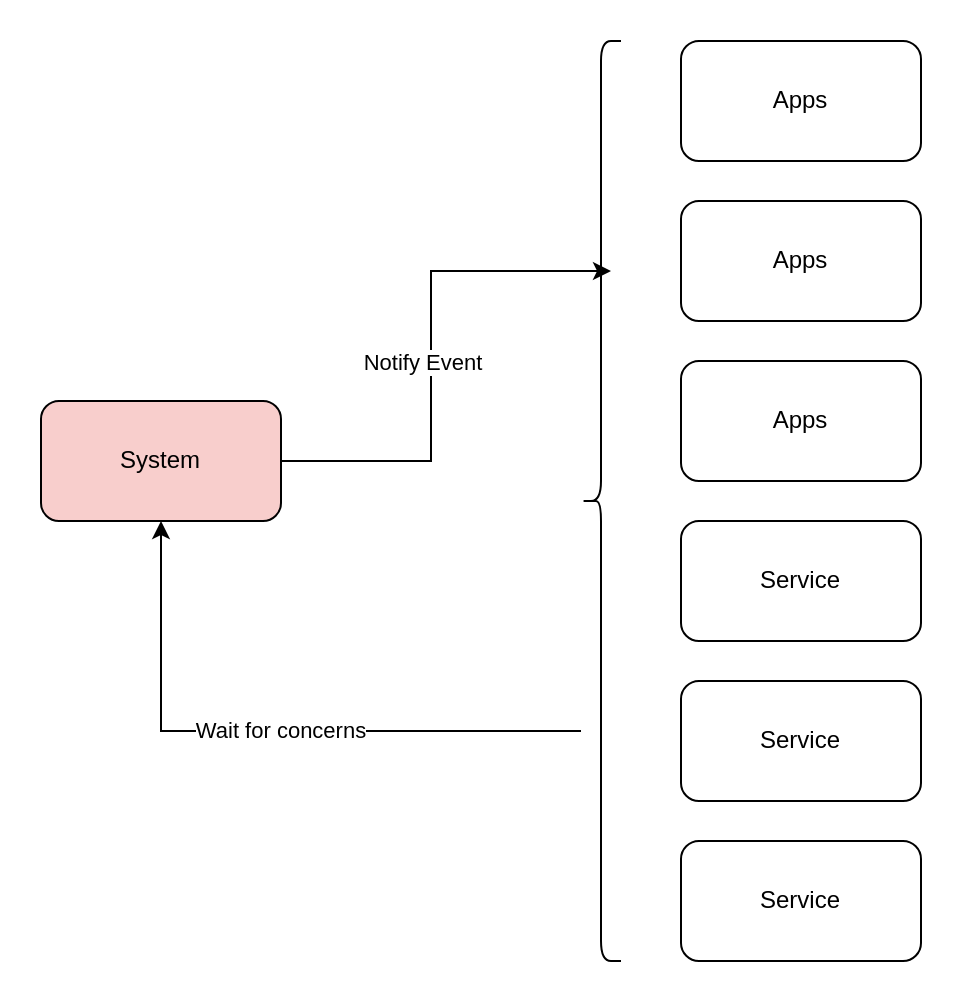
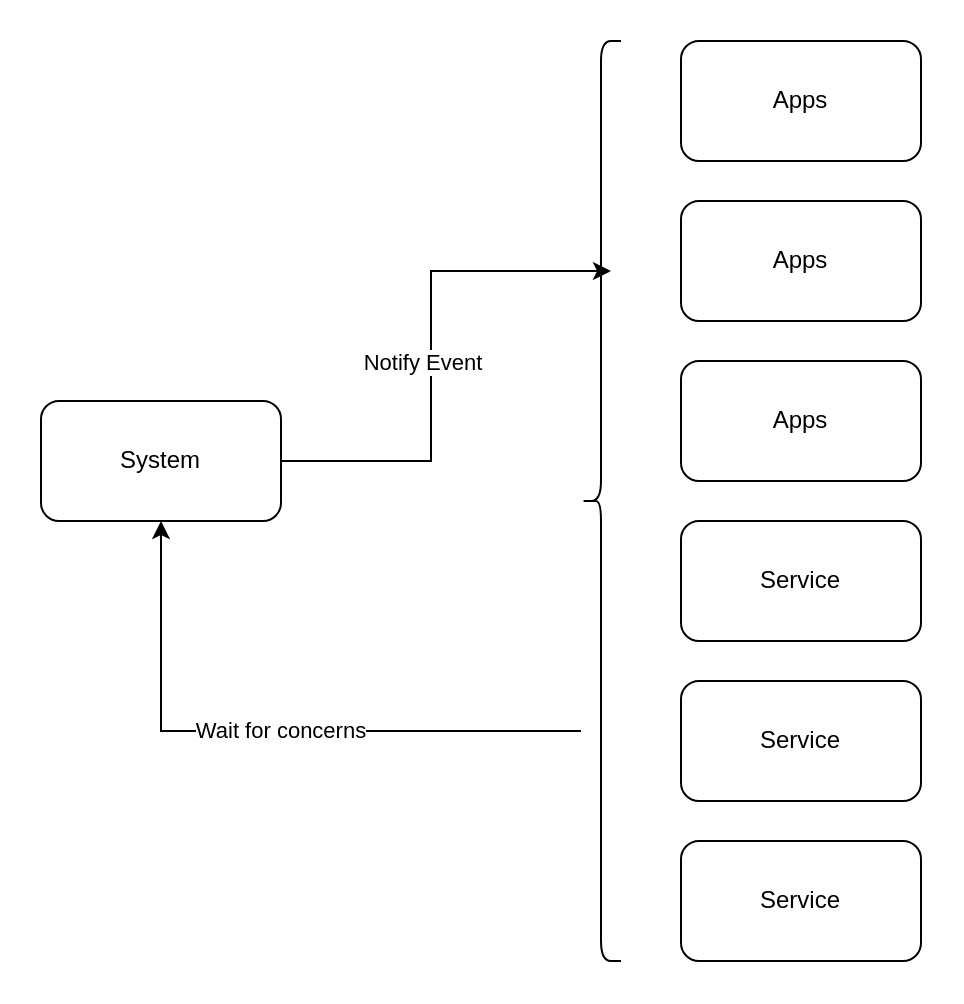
(161, 461) -> (161, 461)
